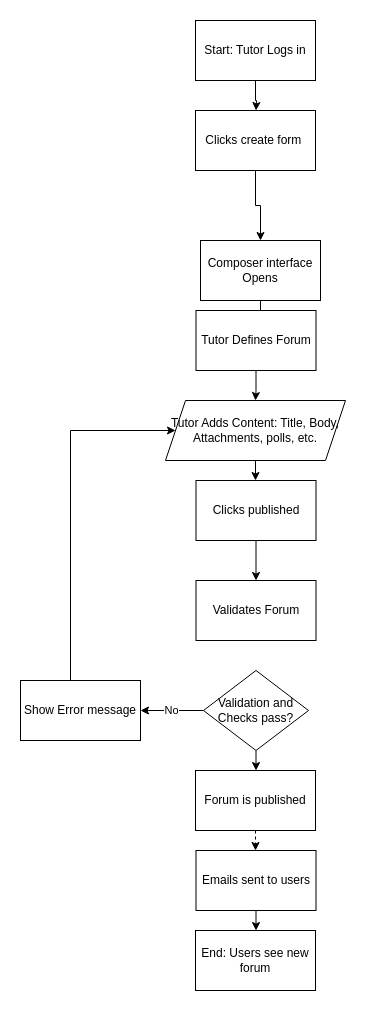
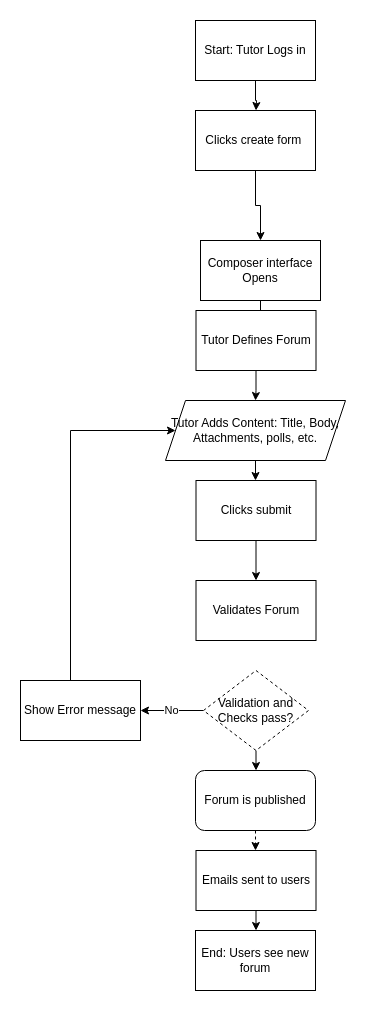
(257, 511) -> (257, 511)
(256, 711) -> (256, 711)
(256, 801) -> (256, 801)
